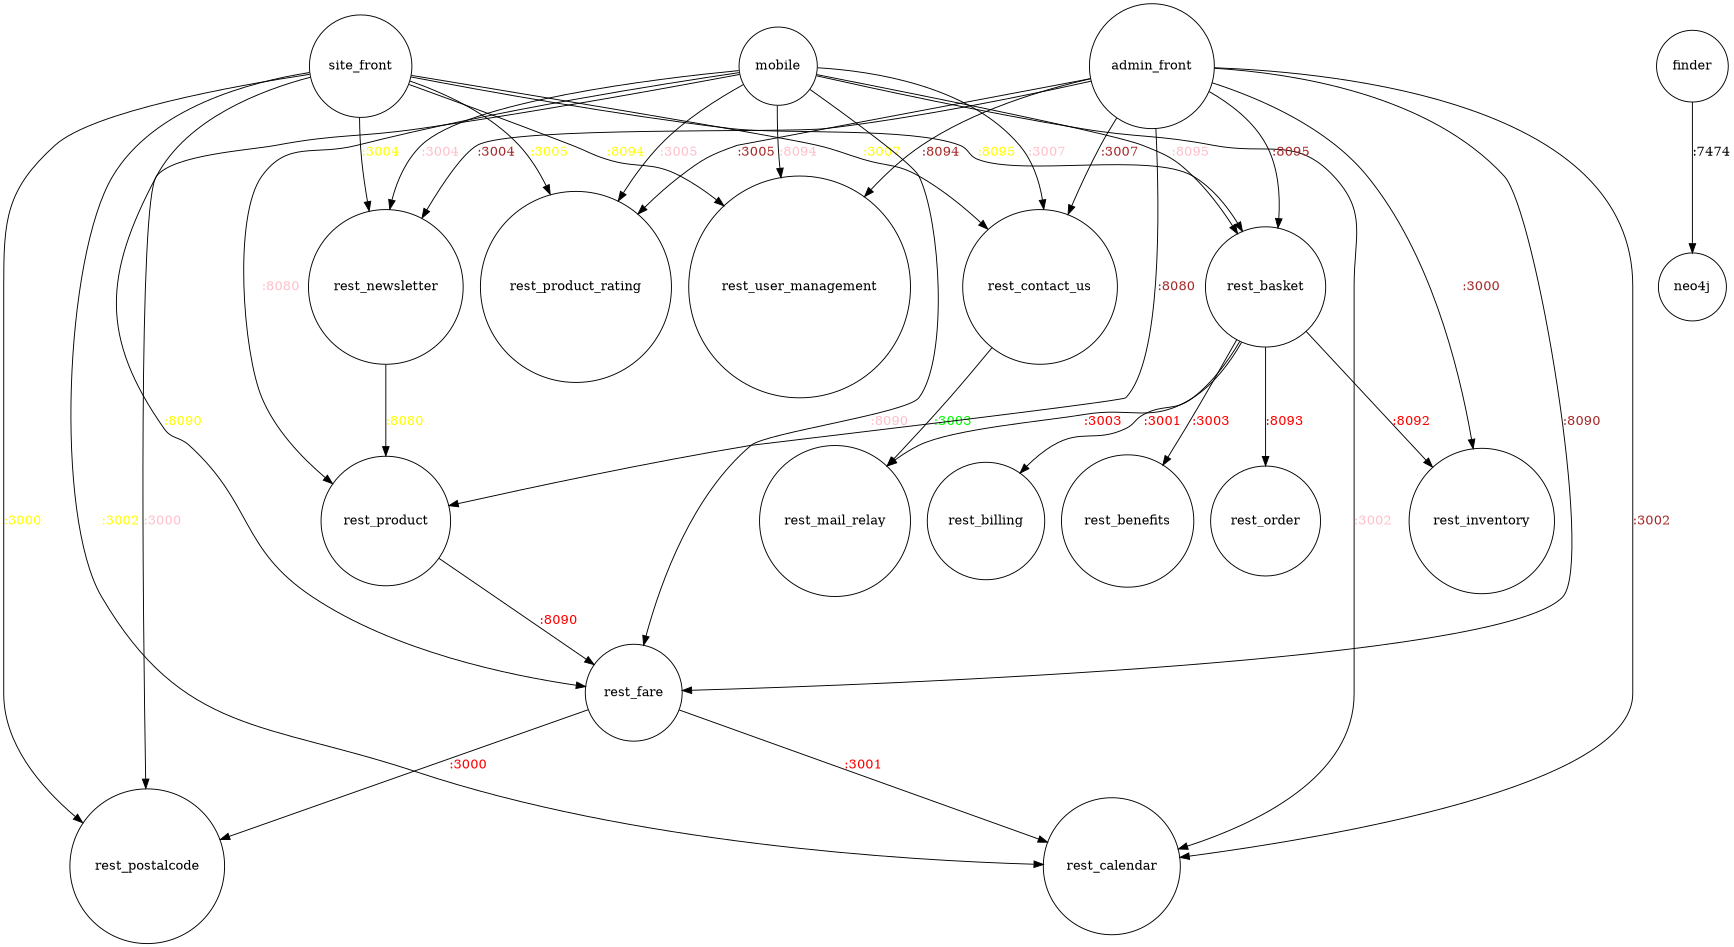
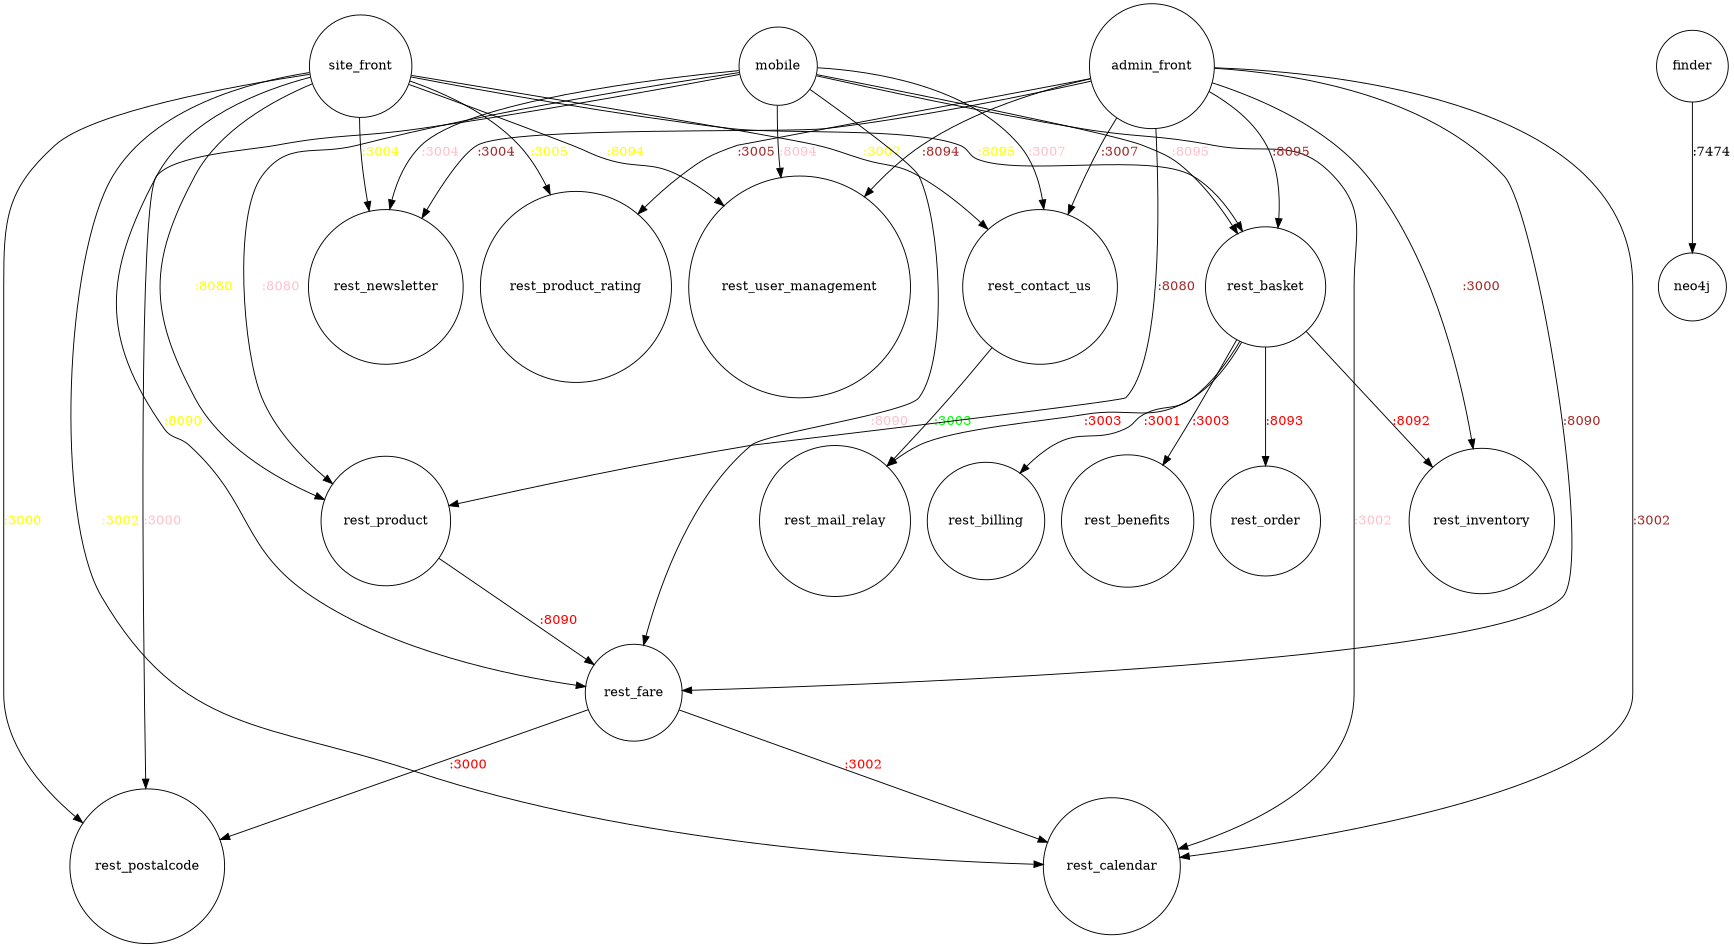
(667, 139) -> none
(386, 406) -> (160, 290)
(863, 765) -> (863, 765)
